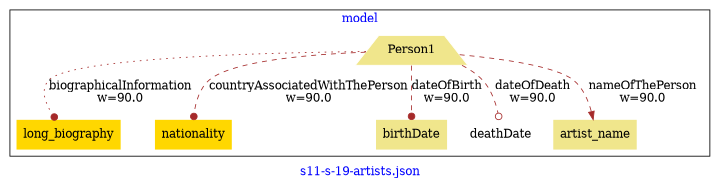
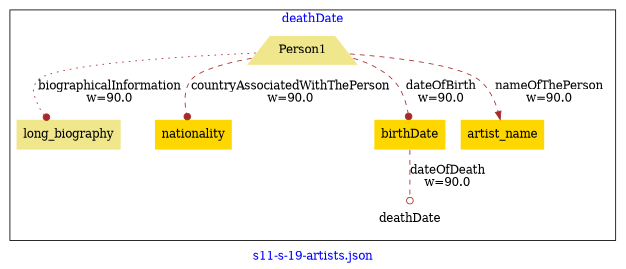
(360, 19) -> (313, 19)
(486, 85) -> (410, 174)
(69, 135) -> (69, 135)
(412, 135) -> (410, 135)
(595, 135) -> (502, 135)
